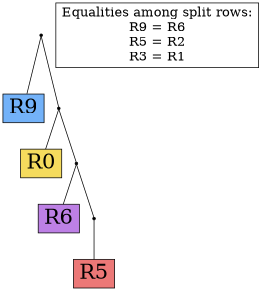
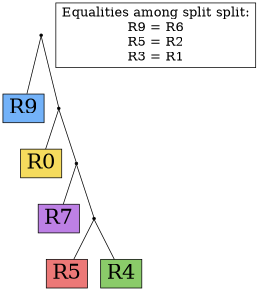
(157, 35) -> (156, 35)
(59, 219) -> (59, 219)
none -> (121, 274)
